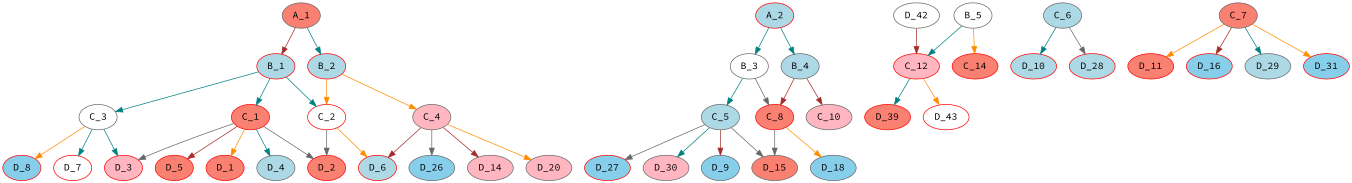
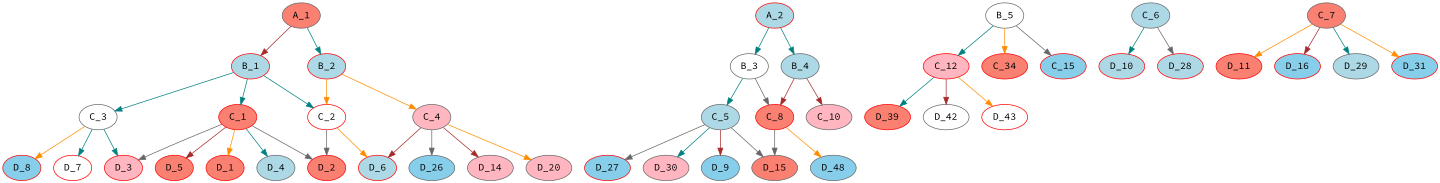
(917, 37) -> (946, 88)
(975, 66) -> (1005, 66)
none -> (1063, 66)
(833, 168) -> (833, 168)
